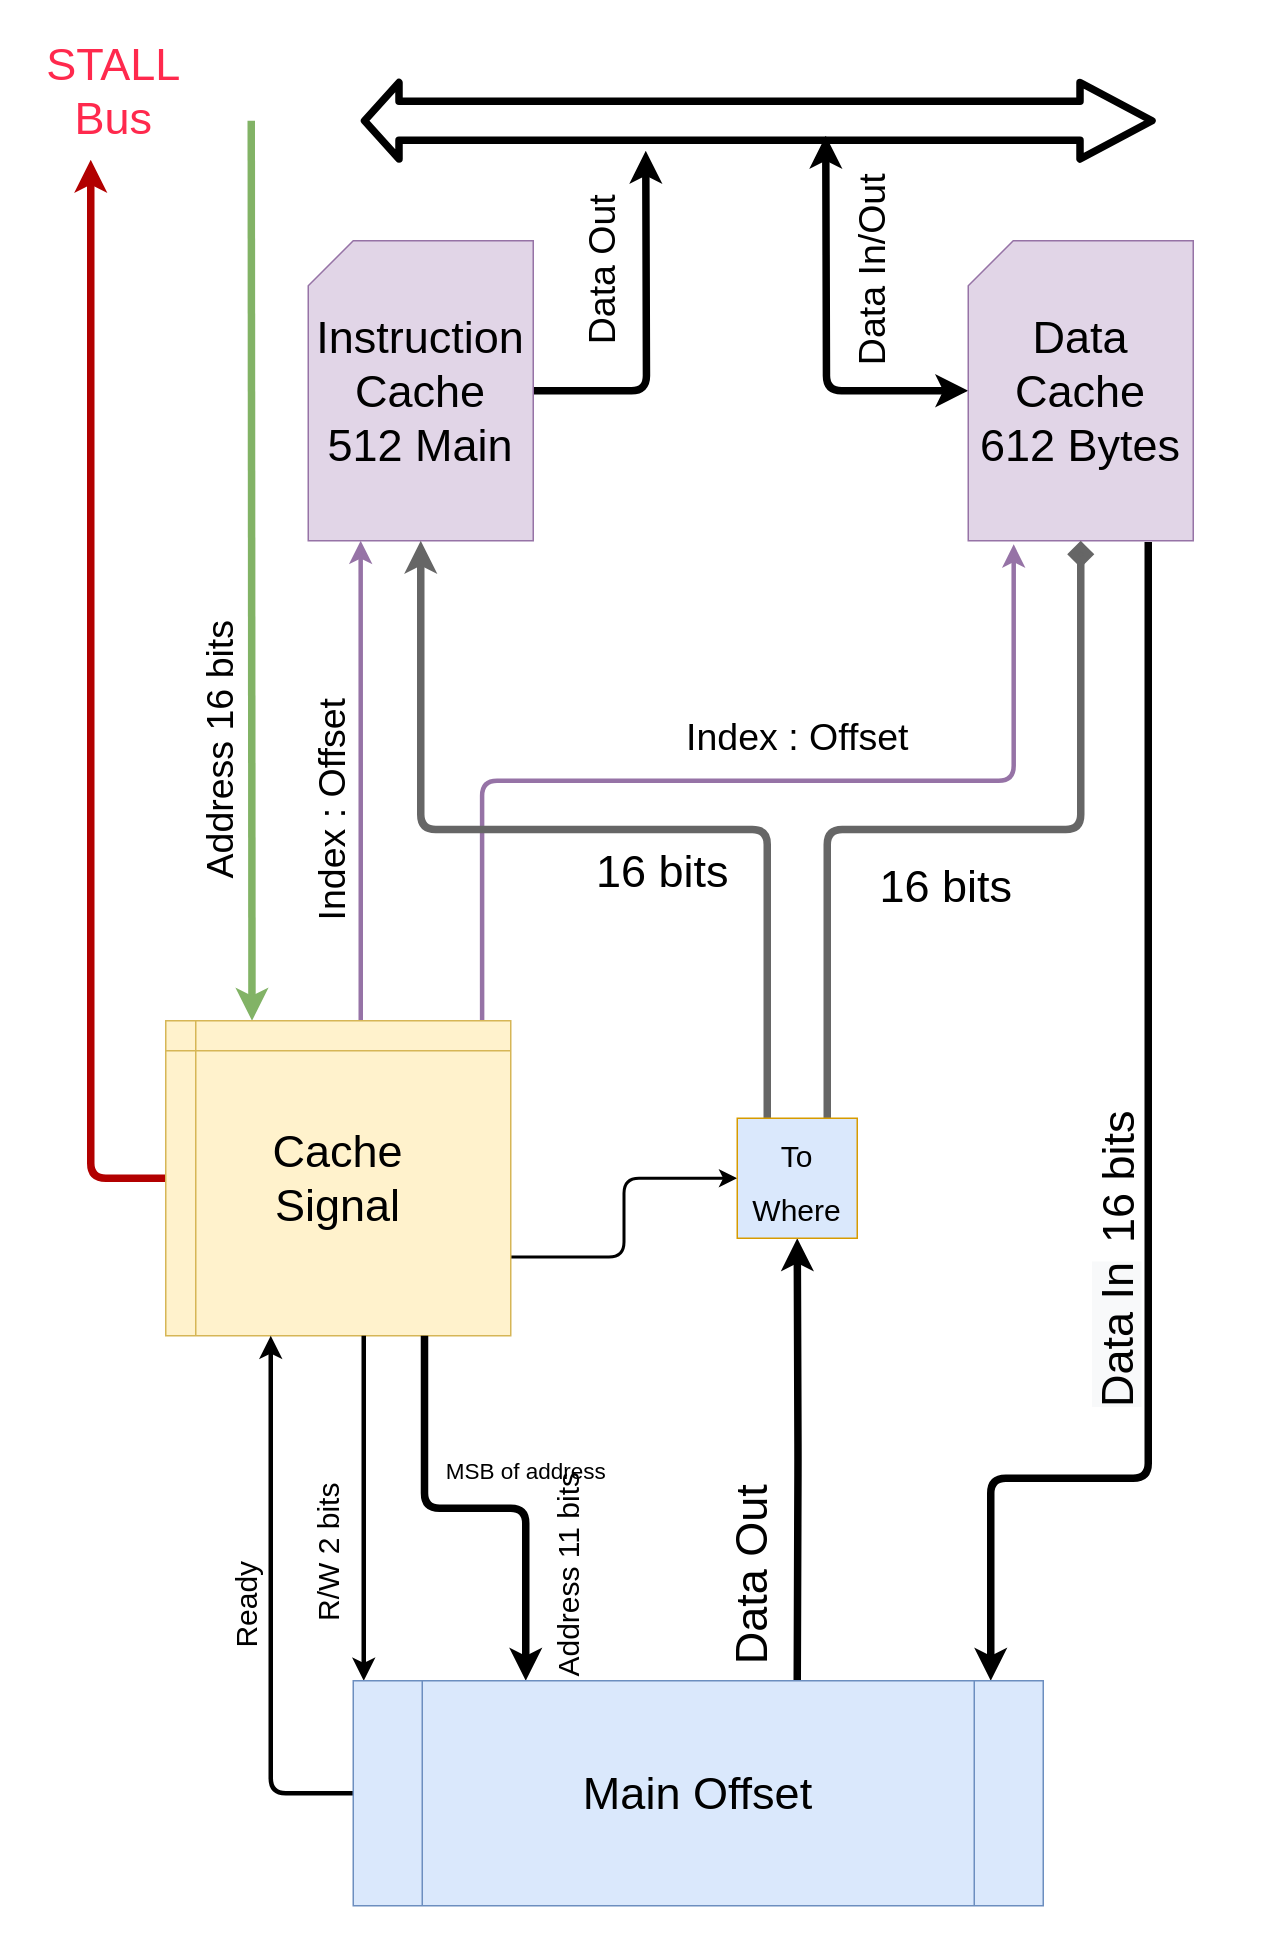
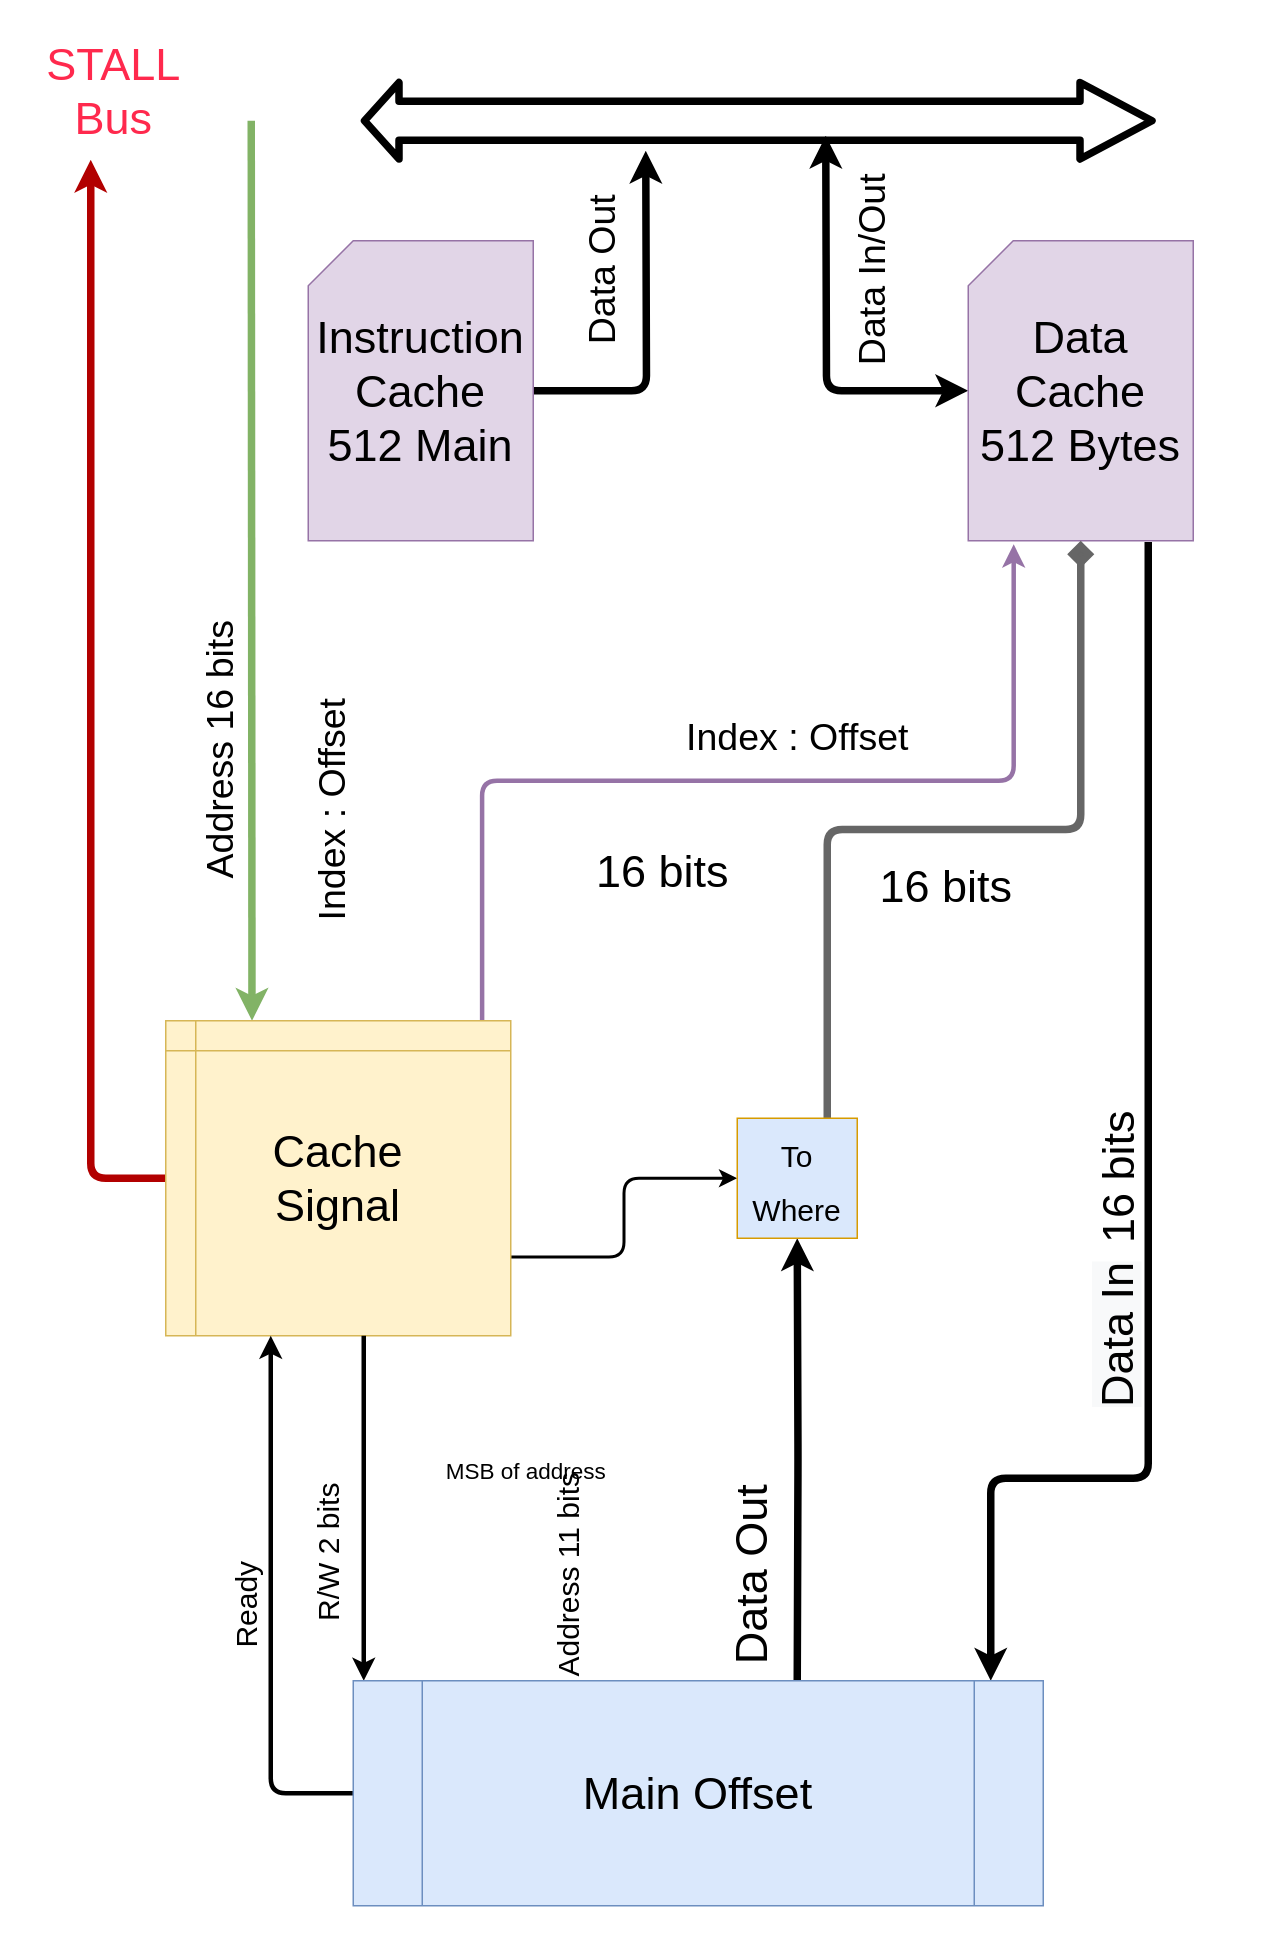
(1081, 391) -> (1081, 391)
(361, 789) -> none
(605, 830) -> none
(465, 1508) -> none
